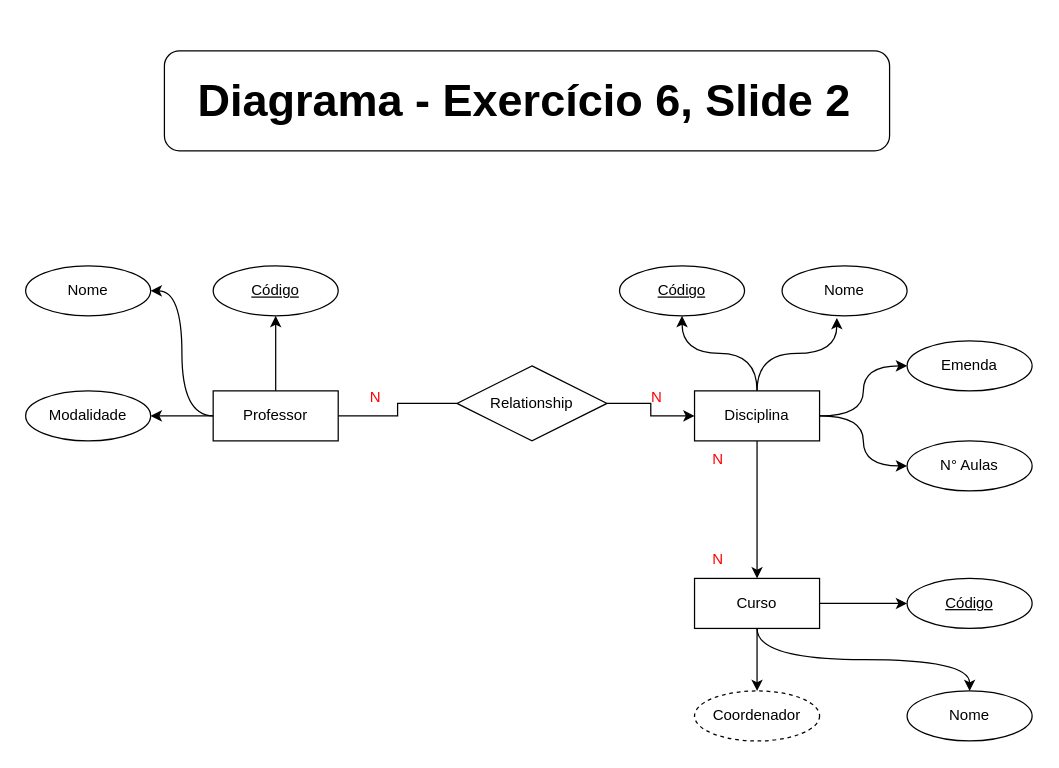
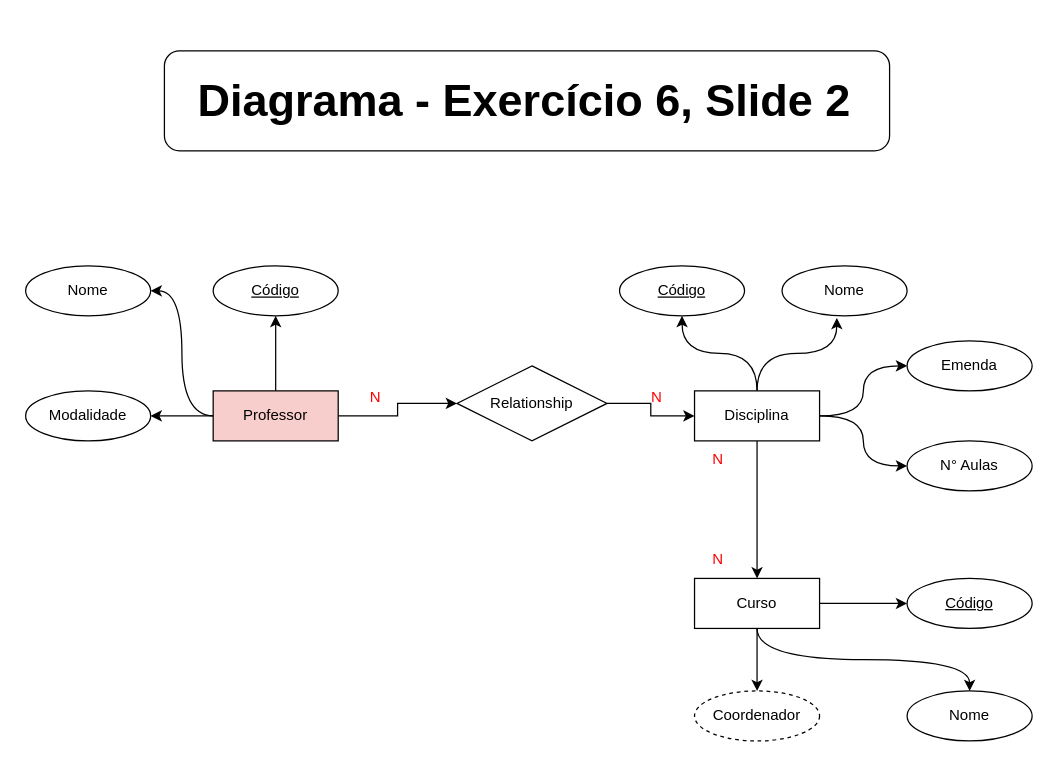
(450, 403) -> (447, 403)
(276, 416) -> (276, 416)
